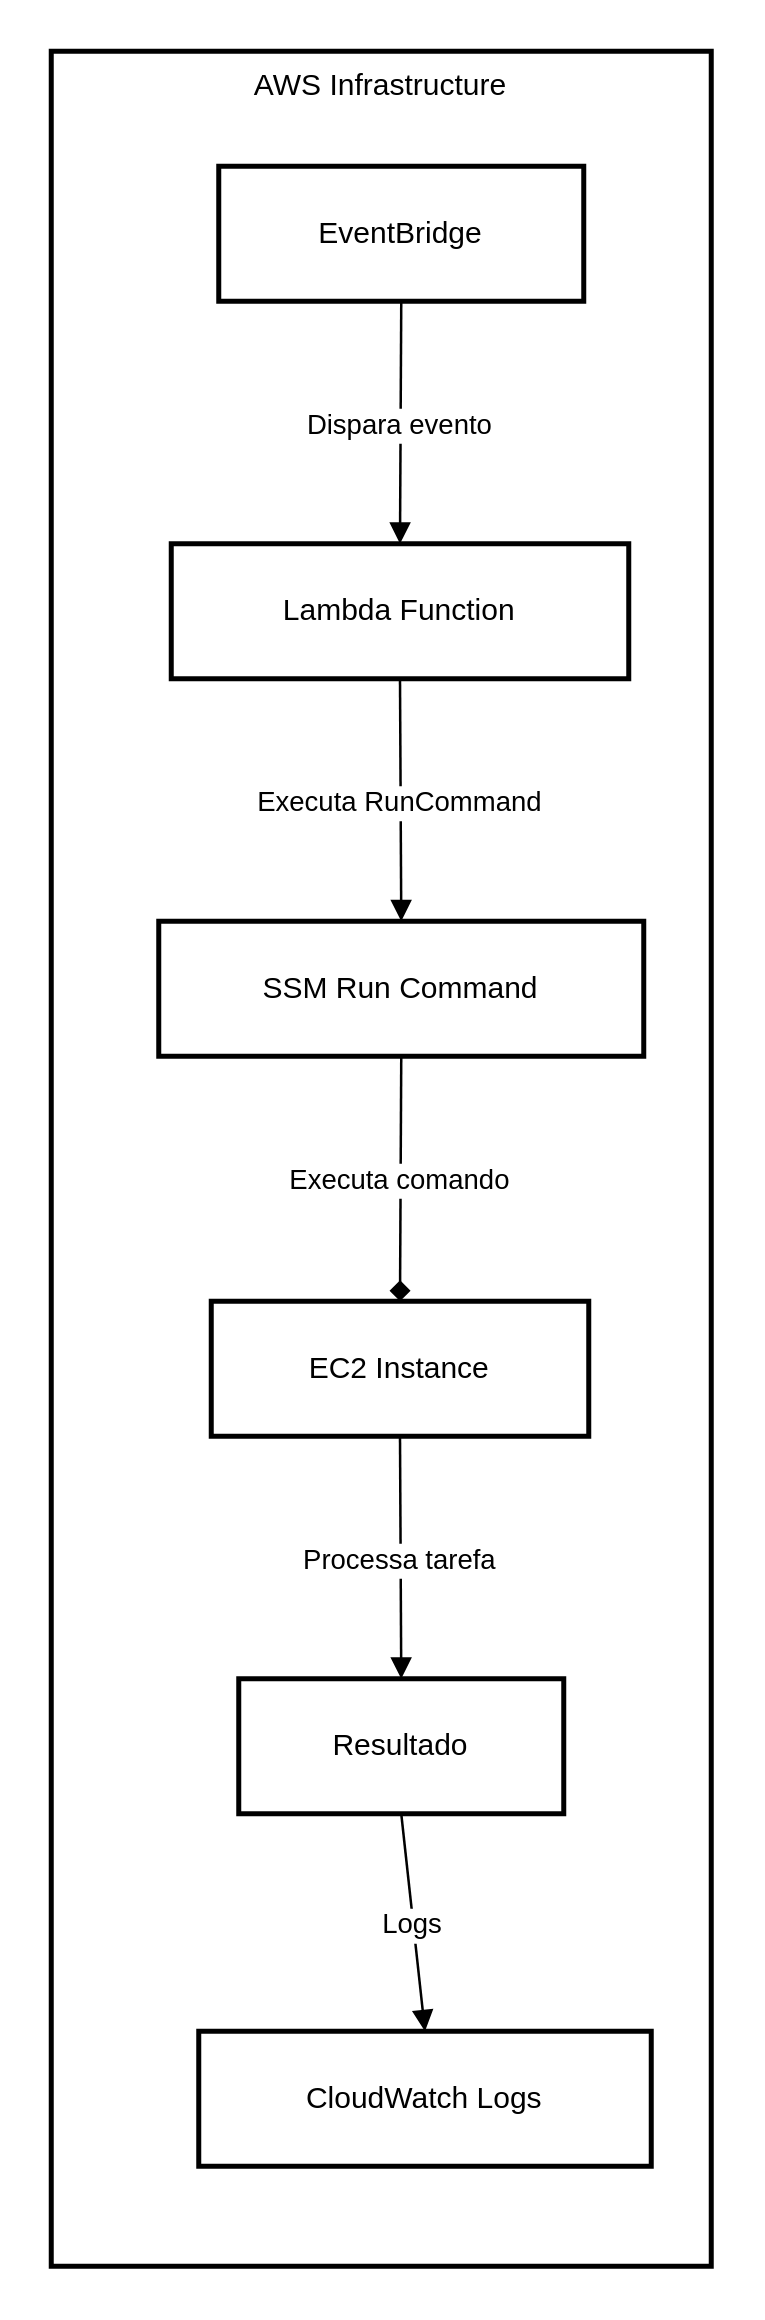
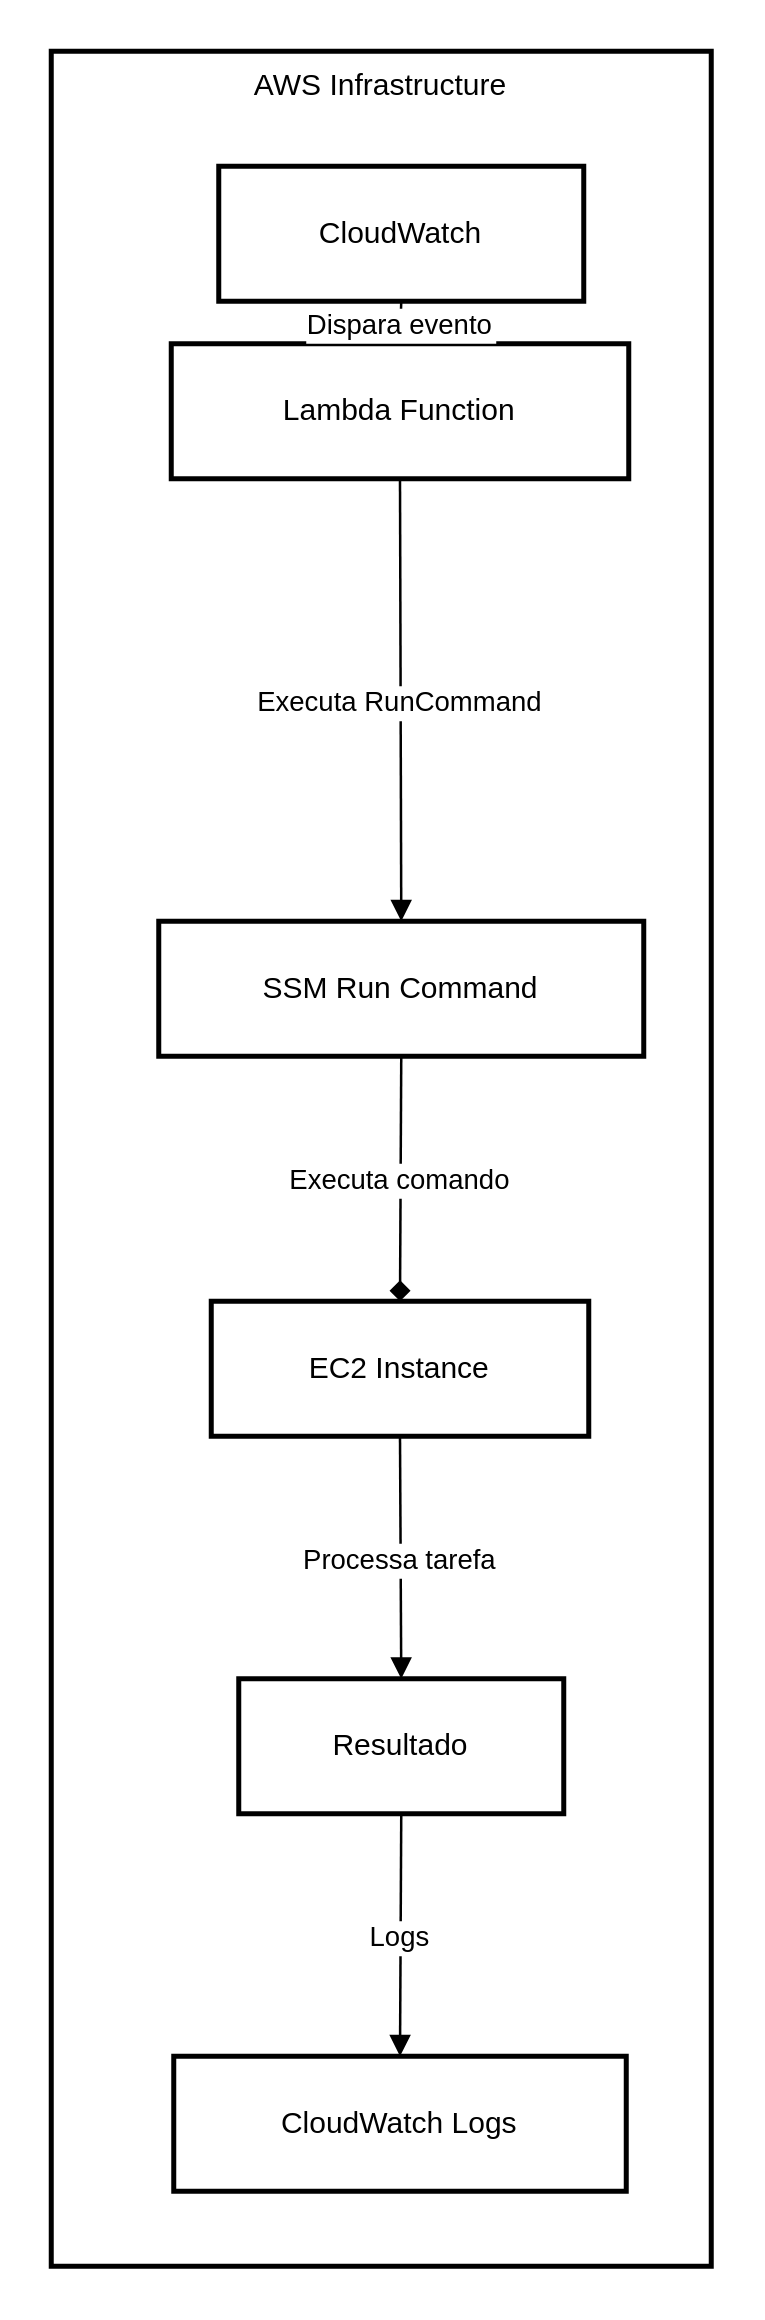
(401, 234) -> (401, 234)
(400, 611) -> (400, 411)
(425, 2099) -> (400, 2124)
